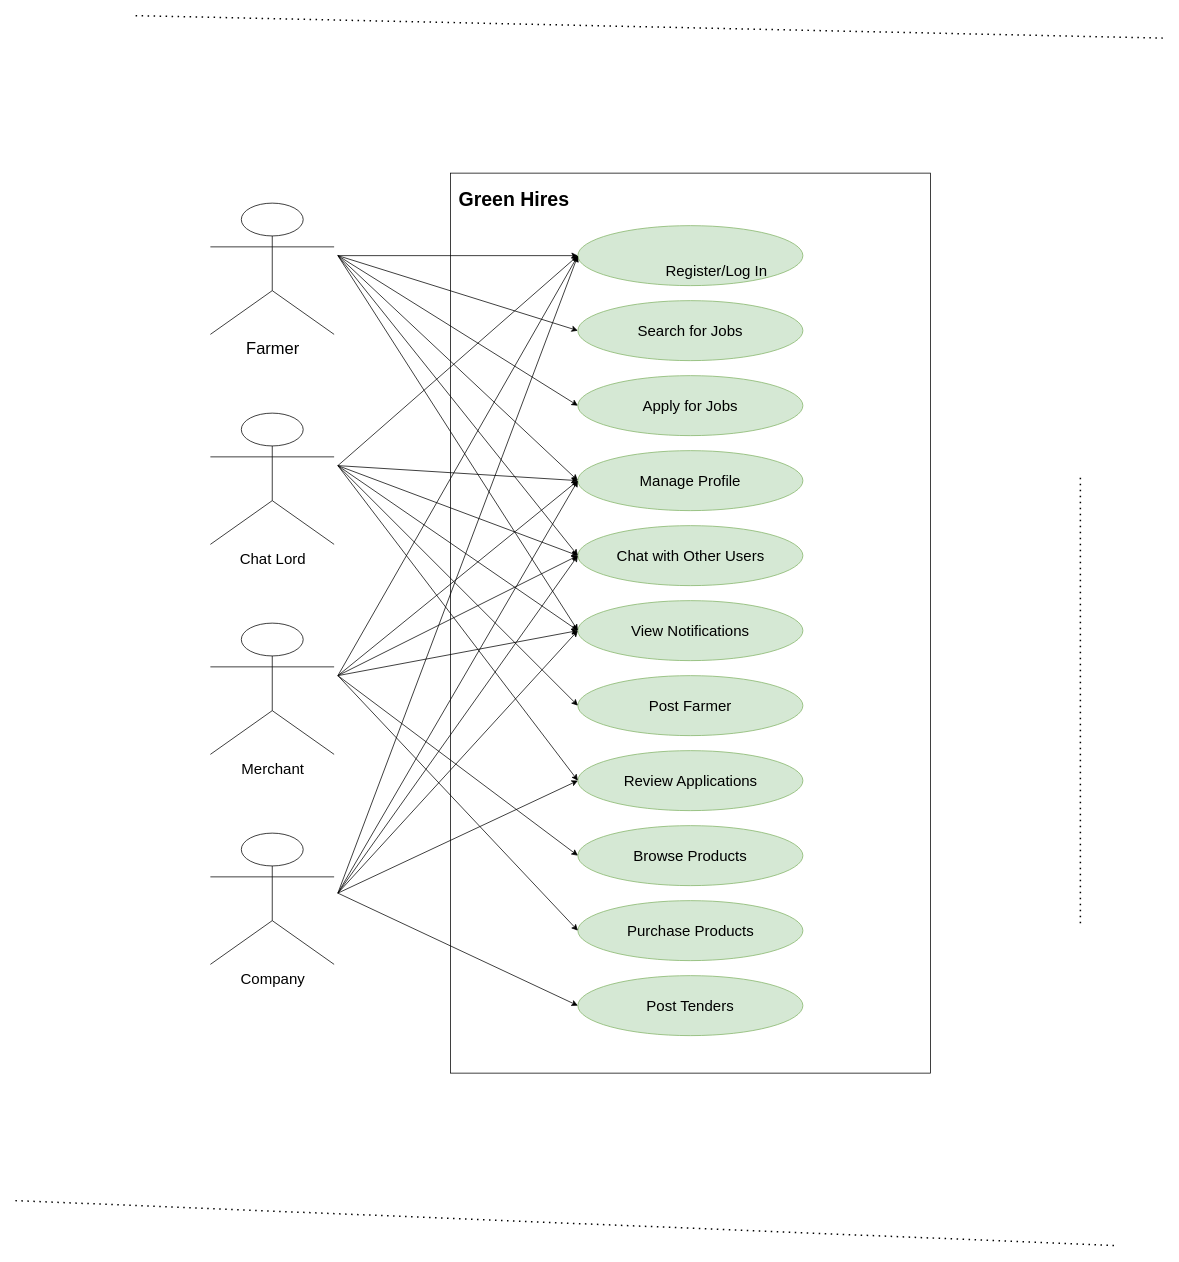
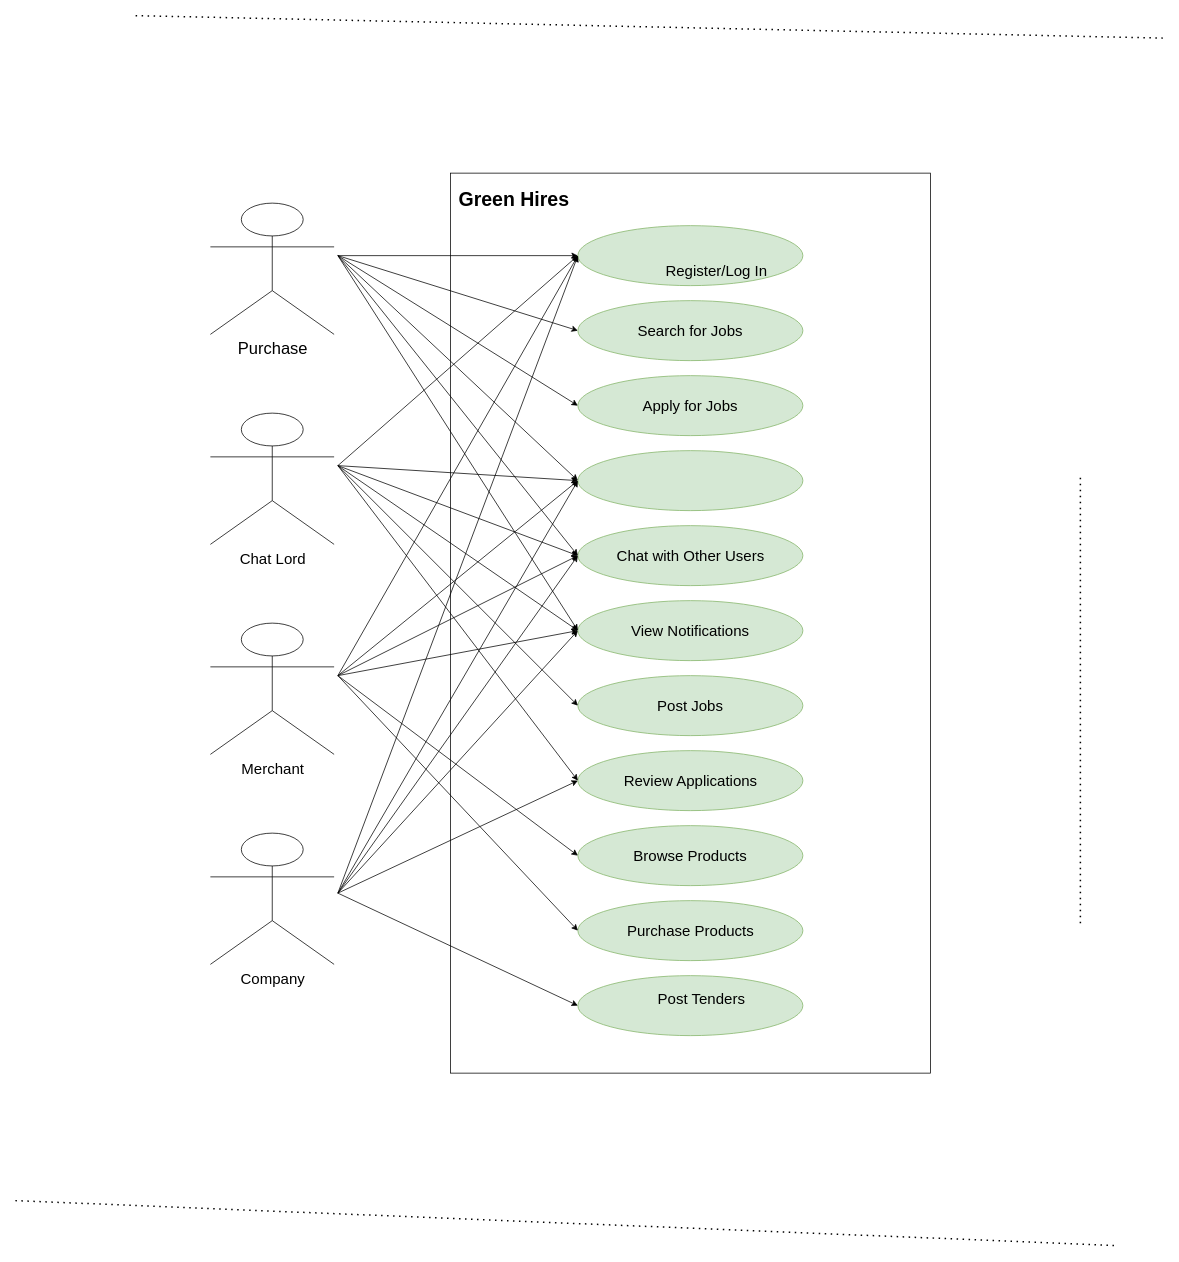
(273, 345) -> (273, 345)
(690, 480) -> none
(690, 705) -> (690, 705)
(690, 1005) -> (702, 998)
